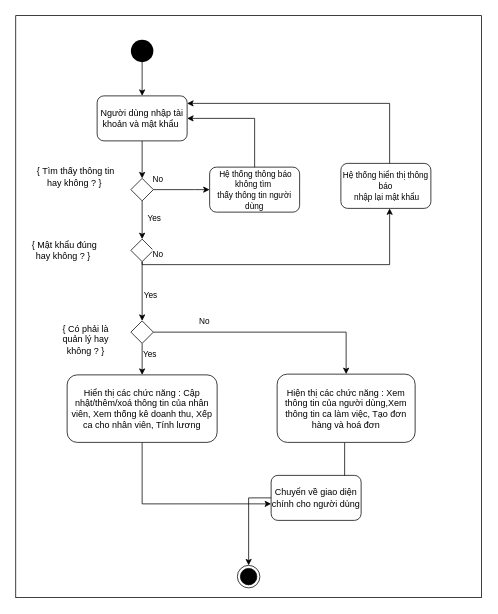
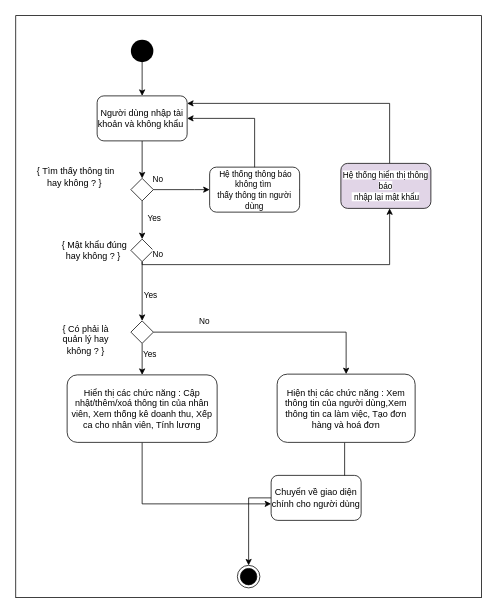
(142, 118) -> (142, 118)
(386, 186) -> (386, 186)
(63, 250) -> (93, 250)
